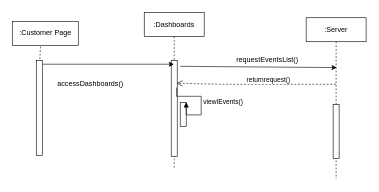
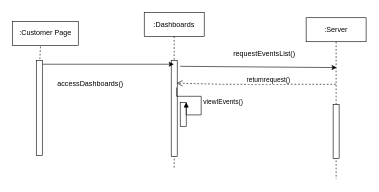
(267, 60) -> (264, 54)
